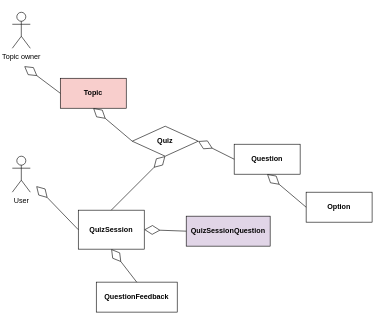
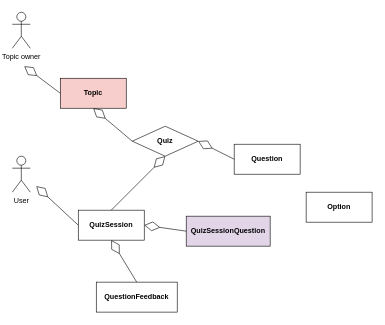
(293, 196) -> none
(111, 230) -> (111, 225)
